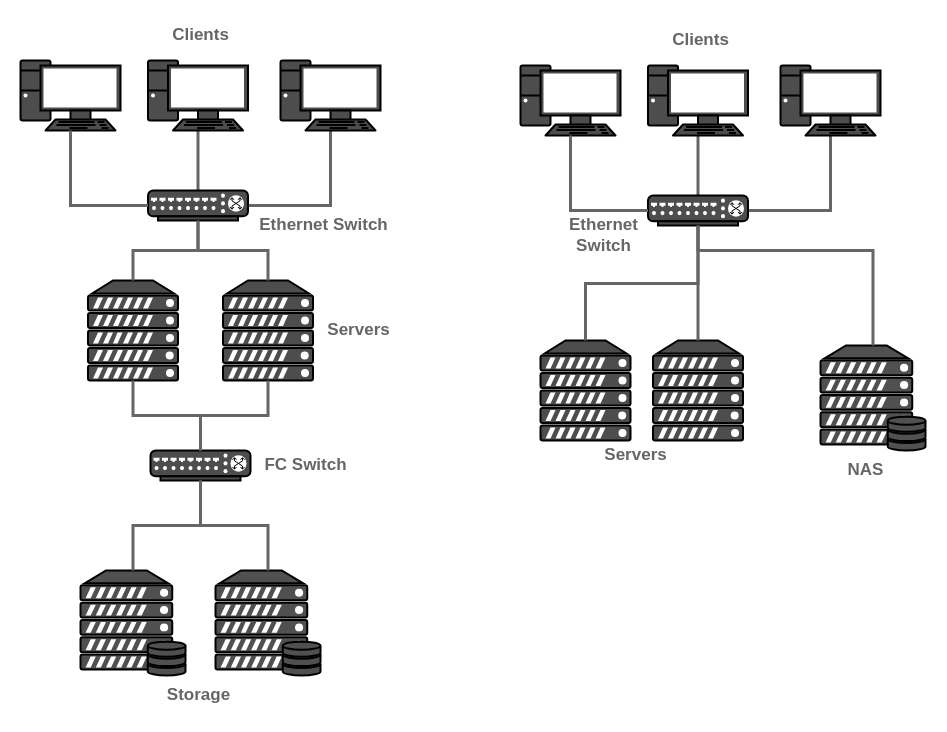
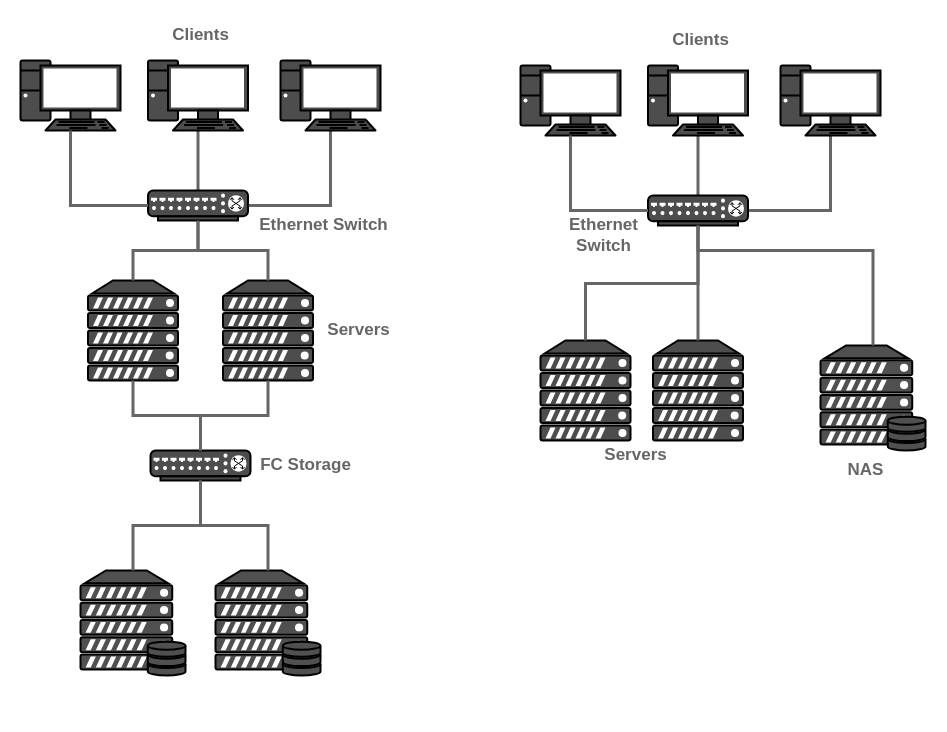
(306, 466) -> (306, 466)
(198, 696) -> none
